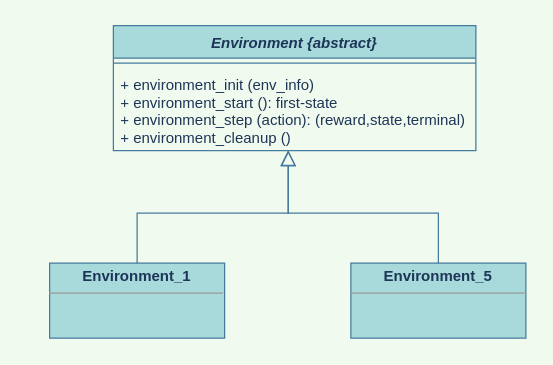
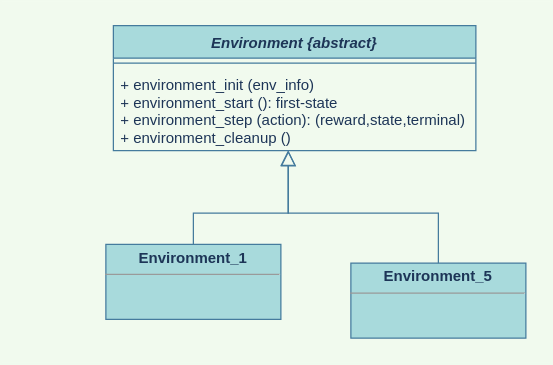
(137, 301) -> (193, 282)
